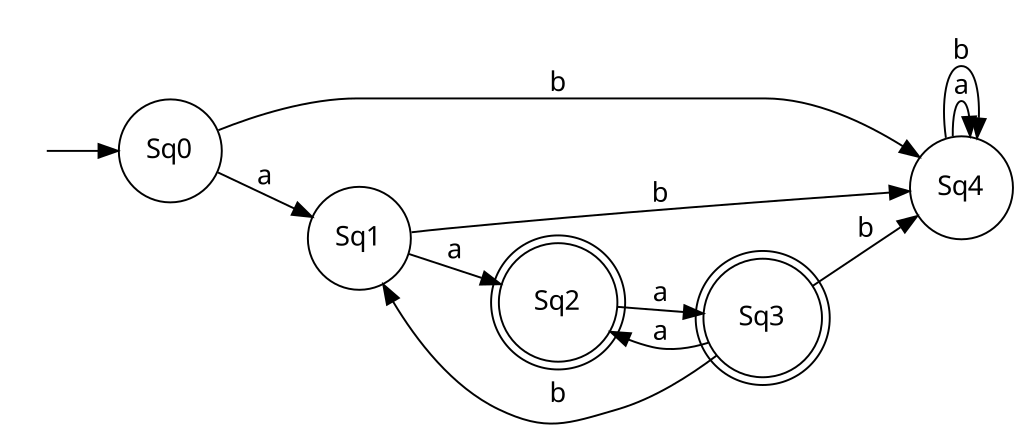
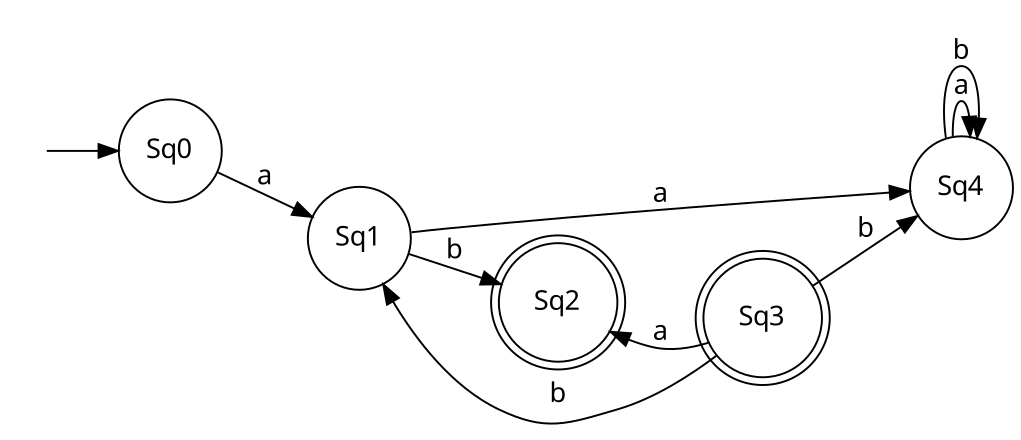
(563, 98) -> none
(660, 195) -> (660, 195)
(455, 251) -> (455, 251)
(651, 309) -> none
